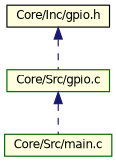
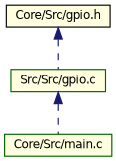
(58, 16) -> (58, 16)
(58, 81) -> (58, 81)
